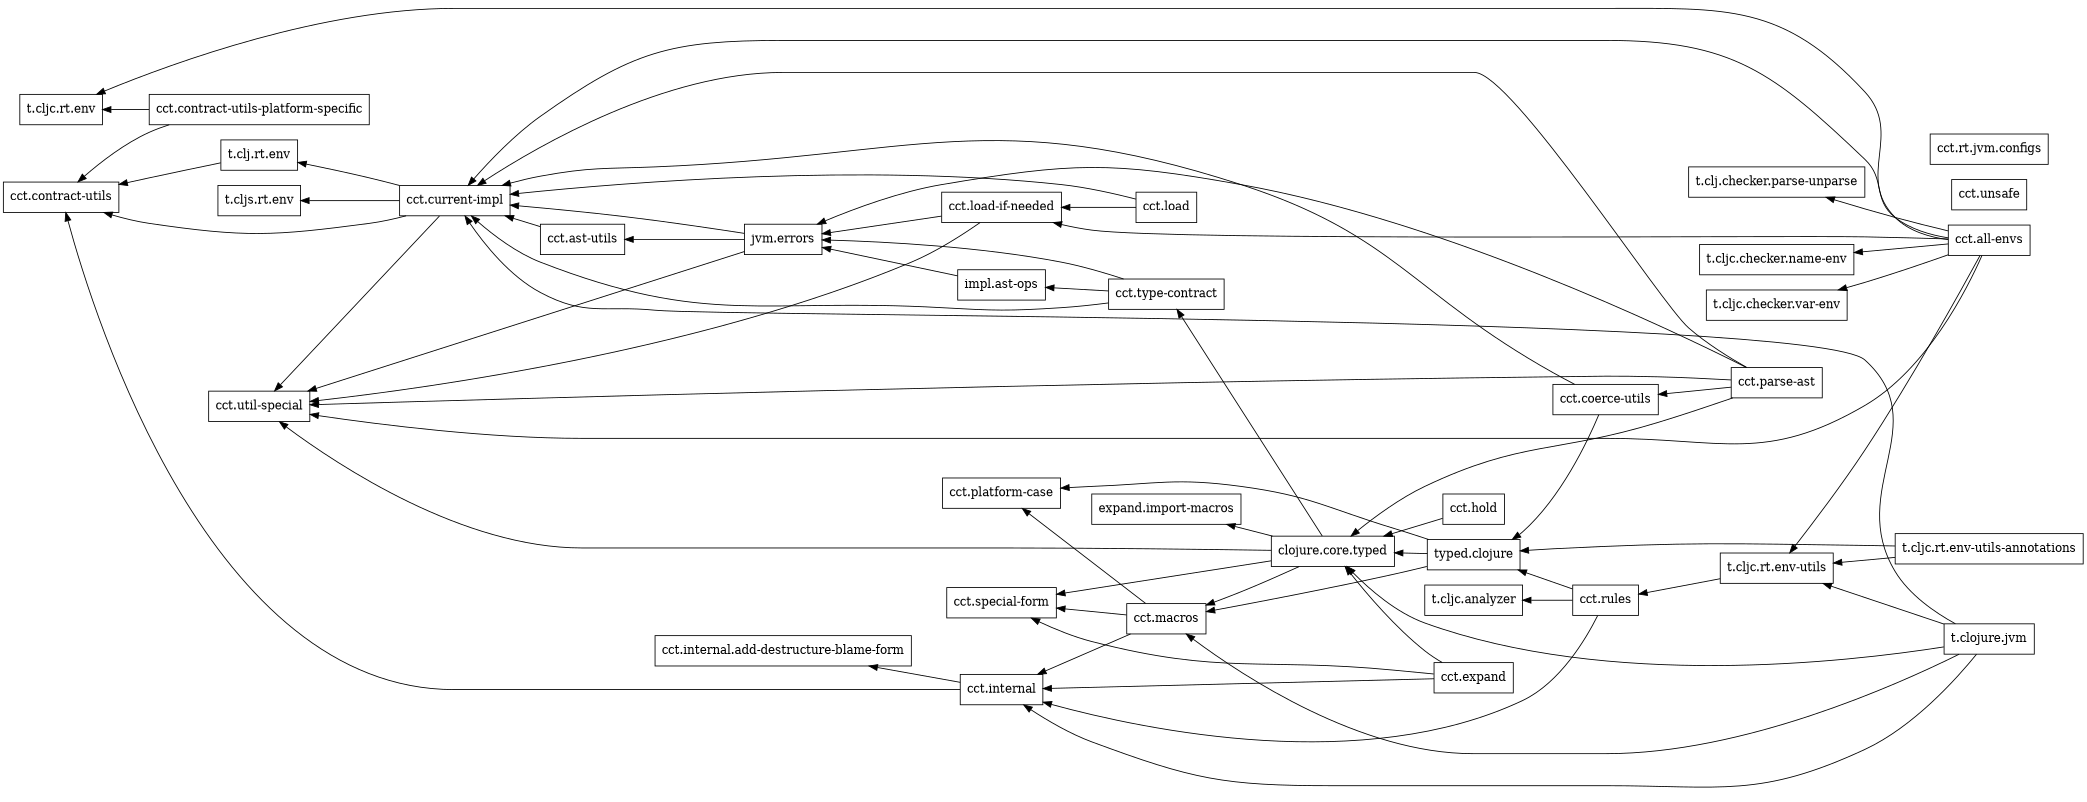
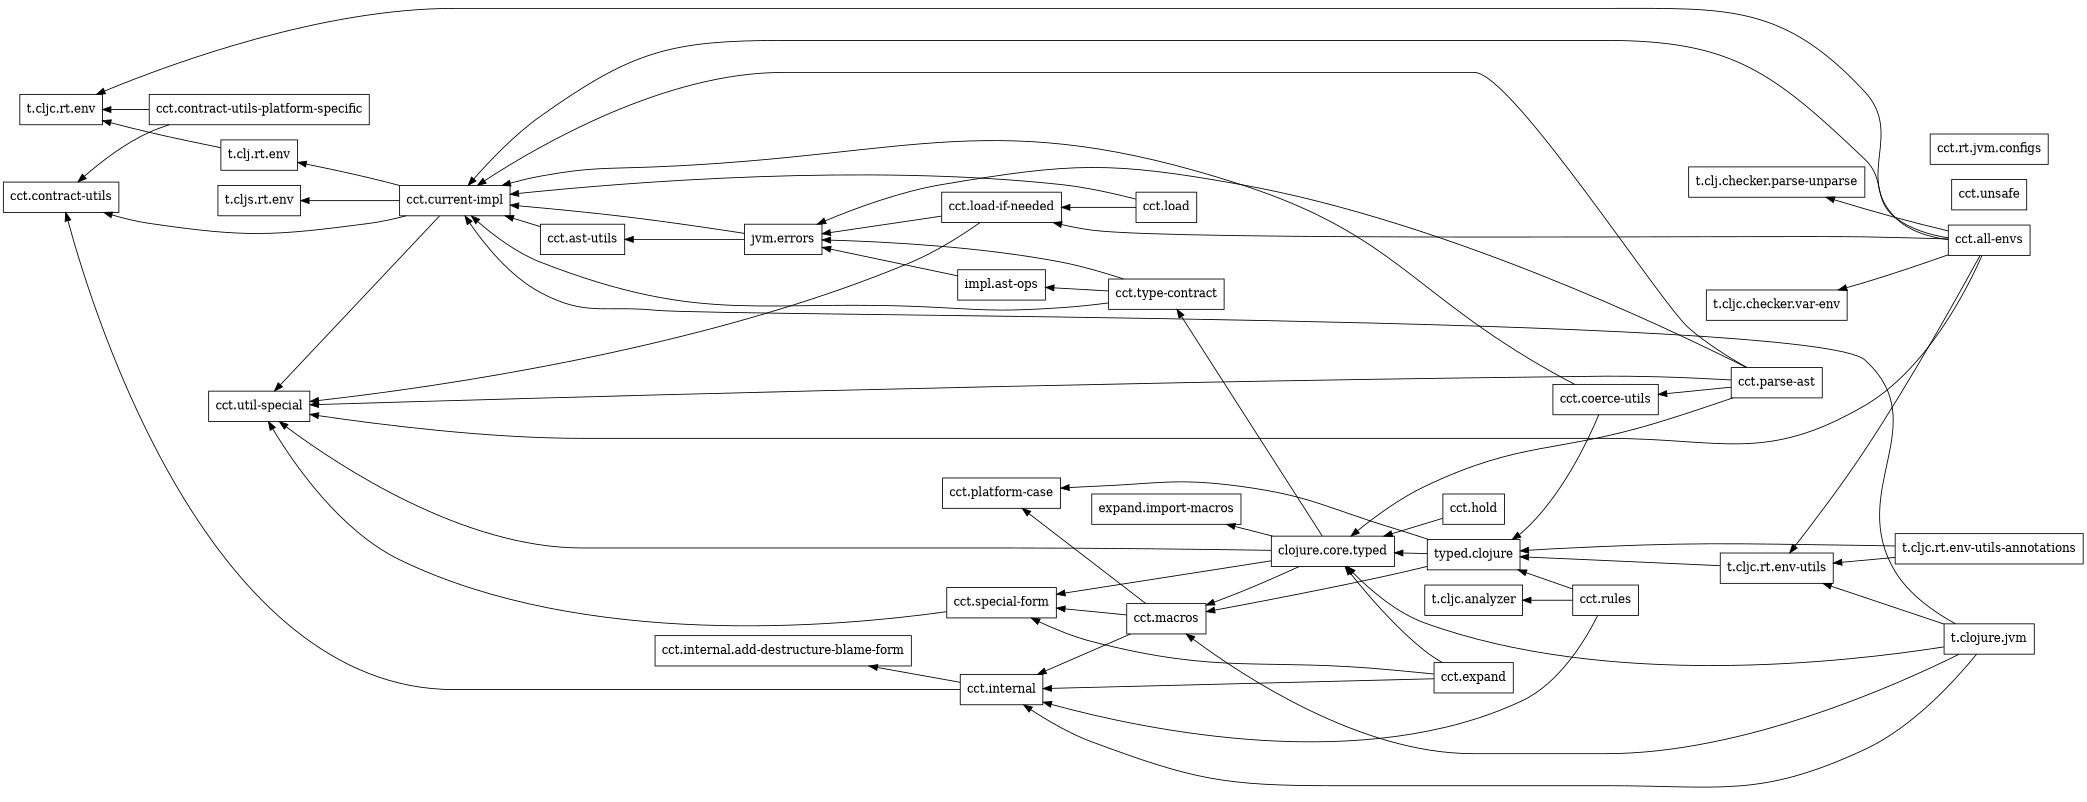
(174, 173) -> (166, 136)
(1777, 260) -> none
(530, 320) -> (577, 612)
(1684, 586) -> (1624, 561)
